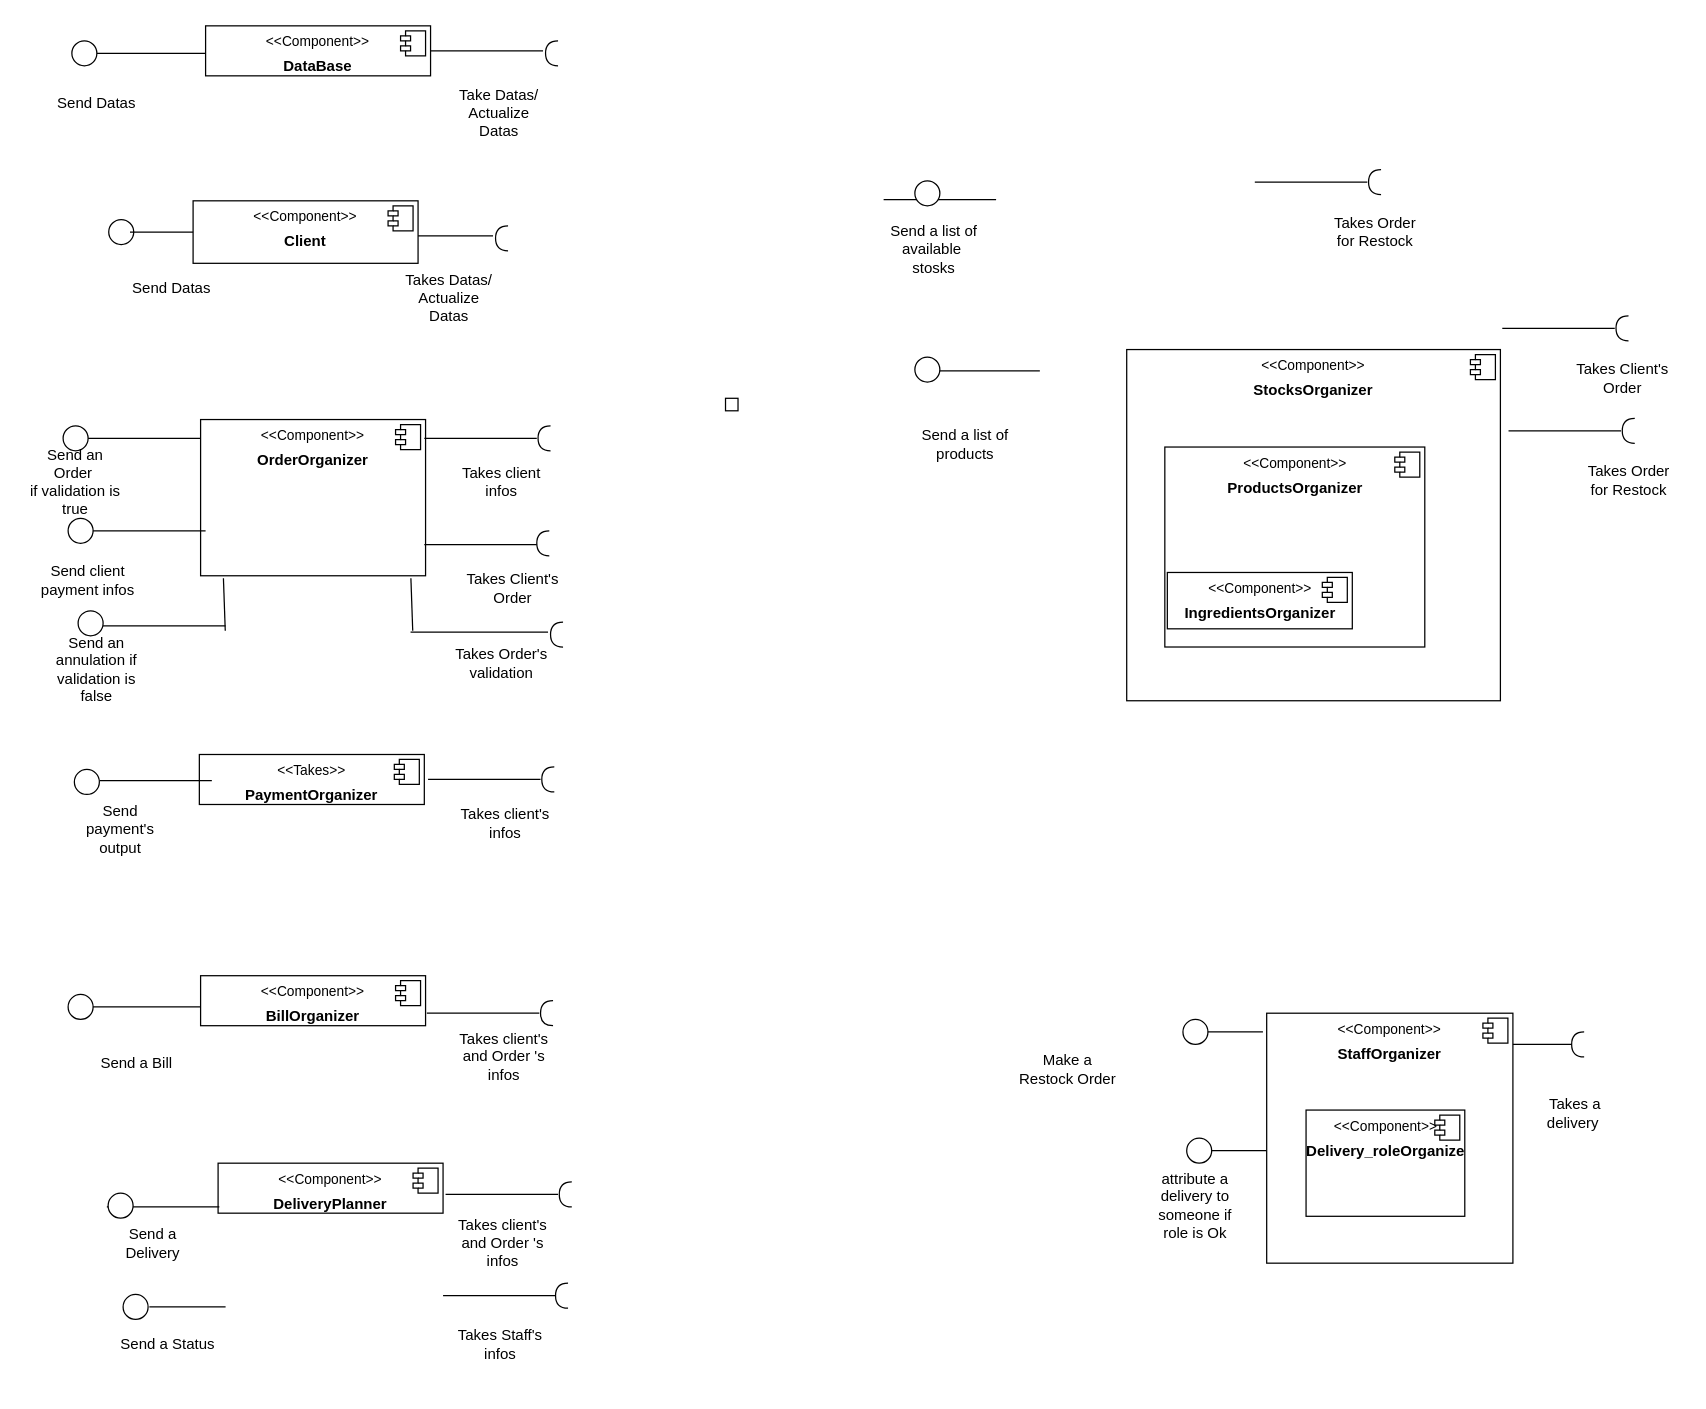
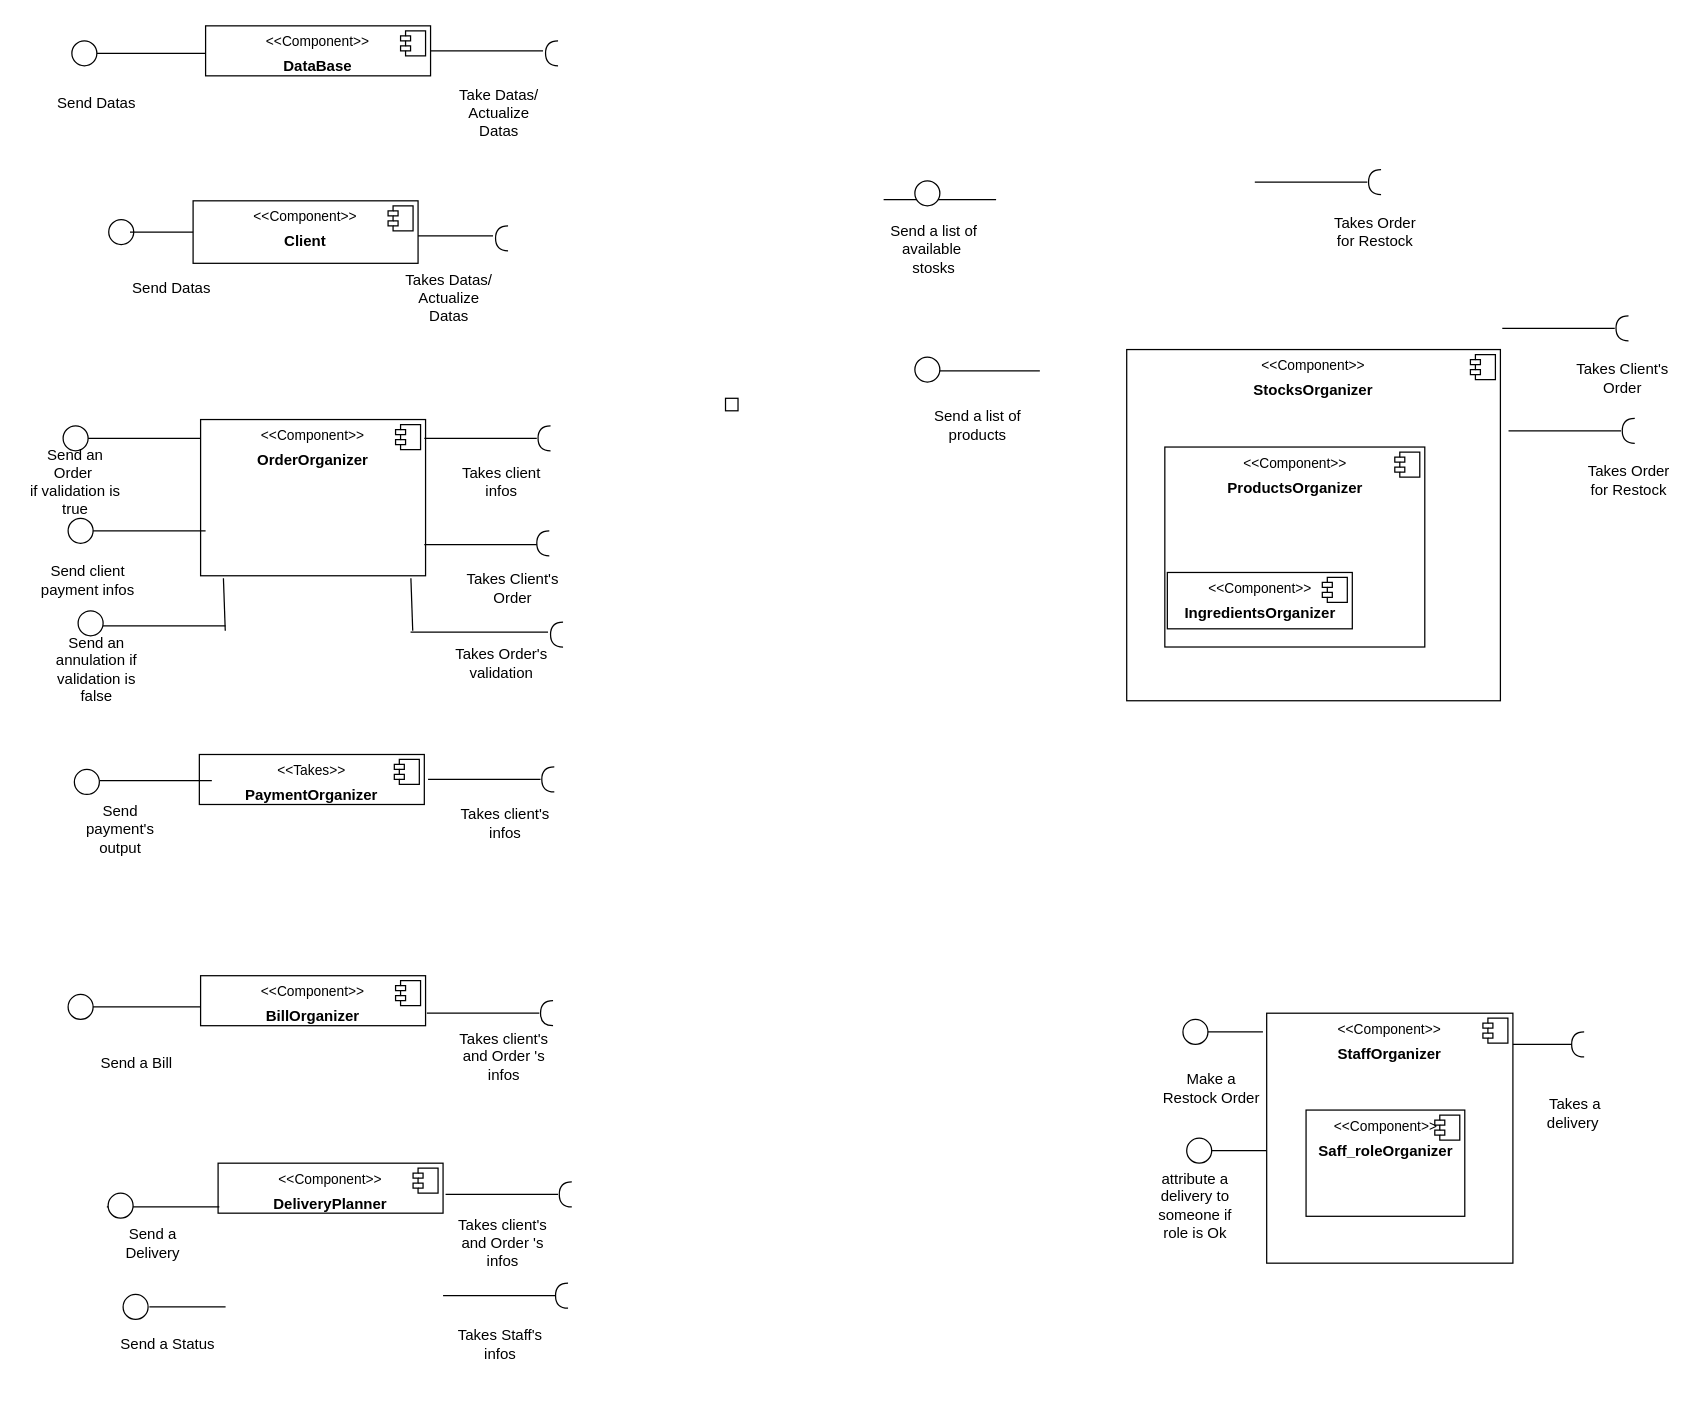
(965, 444) -> (978, 426)
(1068, 1069) -> (1212, 1088)
(1391, 1111) -> (1379, 1111)
